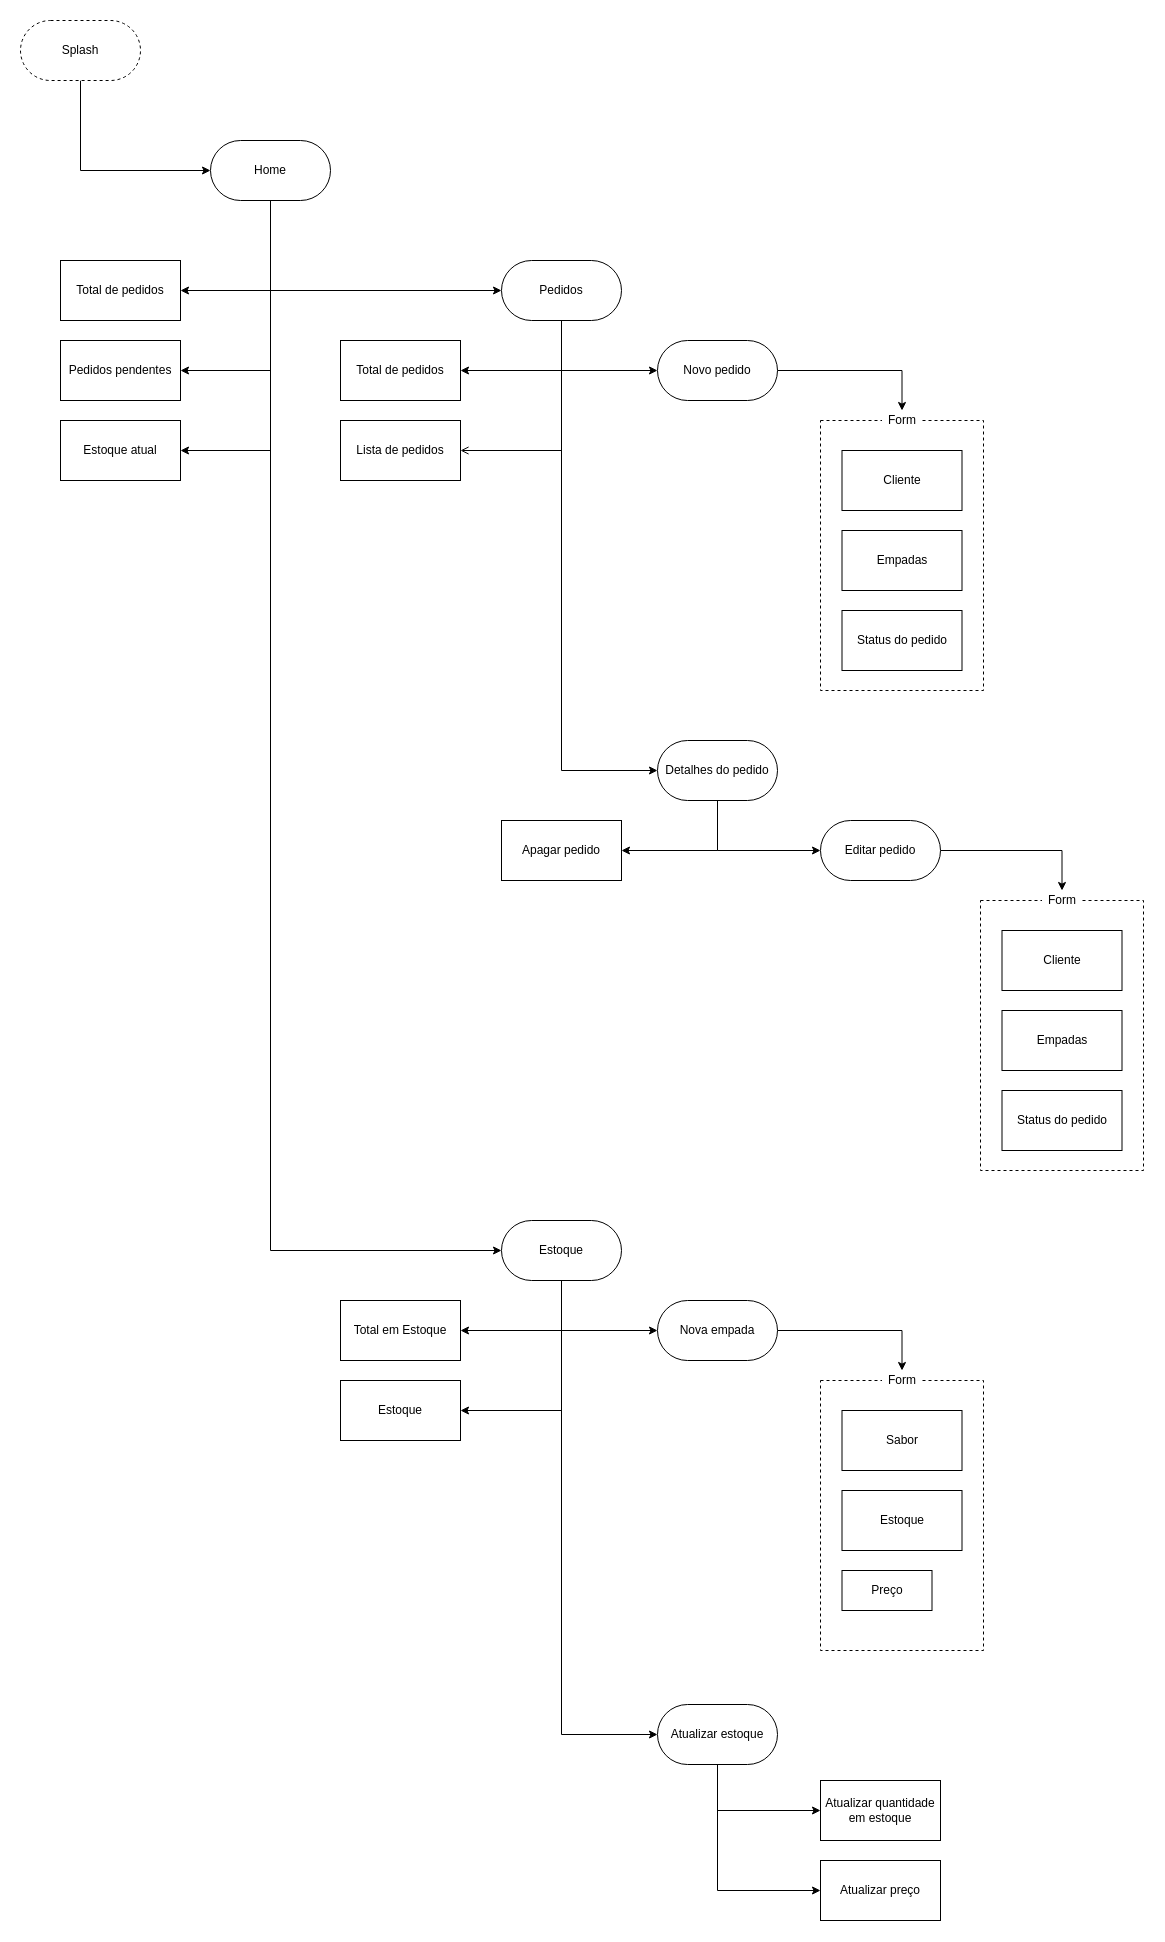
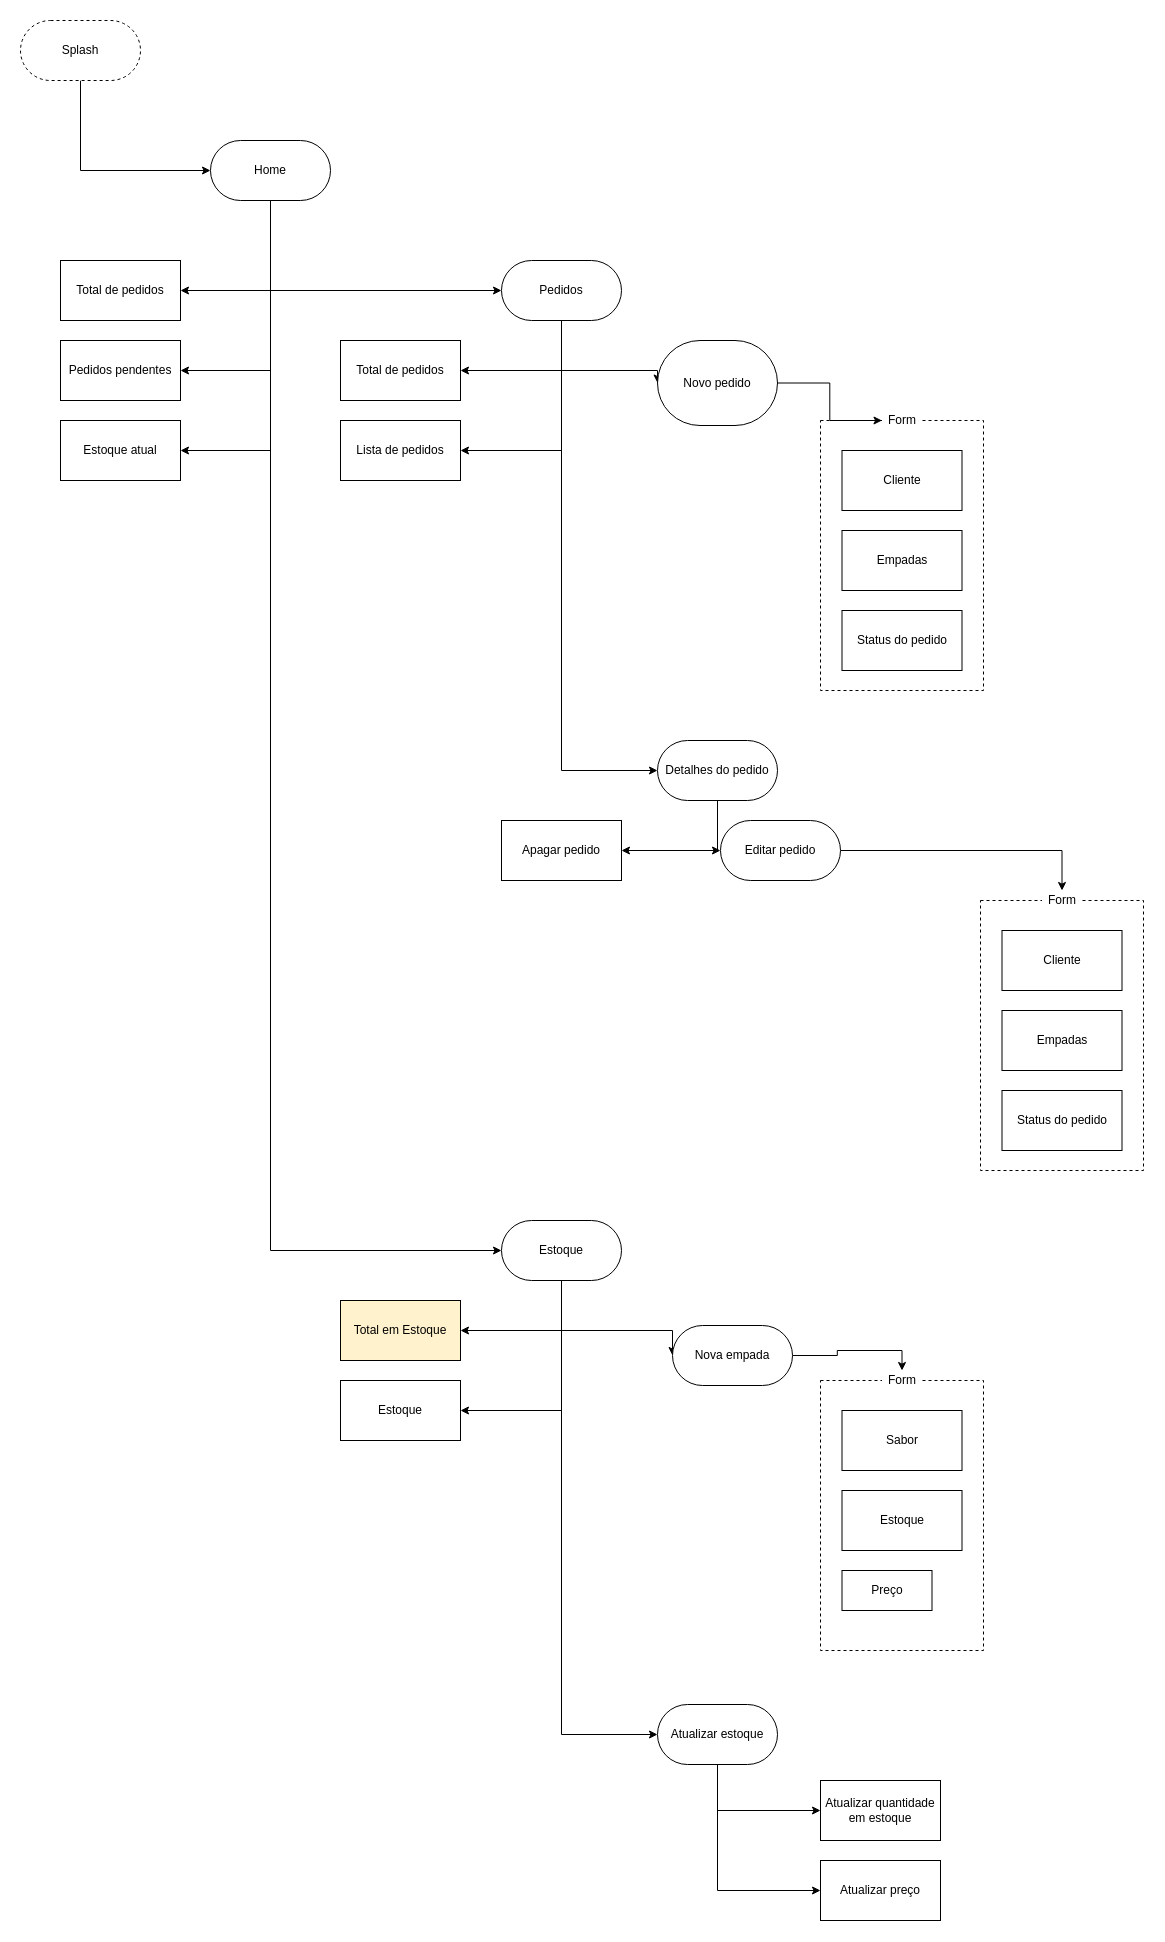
(718, 371) -> (718, 383)
(466, 451) -> (468, 451)
(881, 851) -> (781, 851)
(401, 1331) -> (401, 1331)
(718, 1331) -> (733, 1356)
